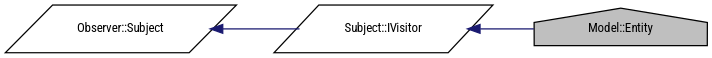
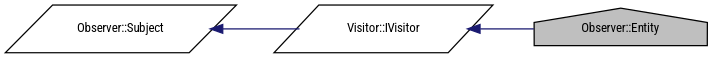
(383, 29) -> (383, 29)
(621, 29) -> (621, 29)
